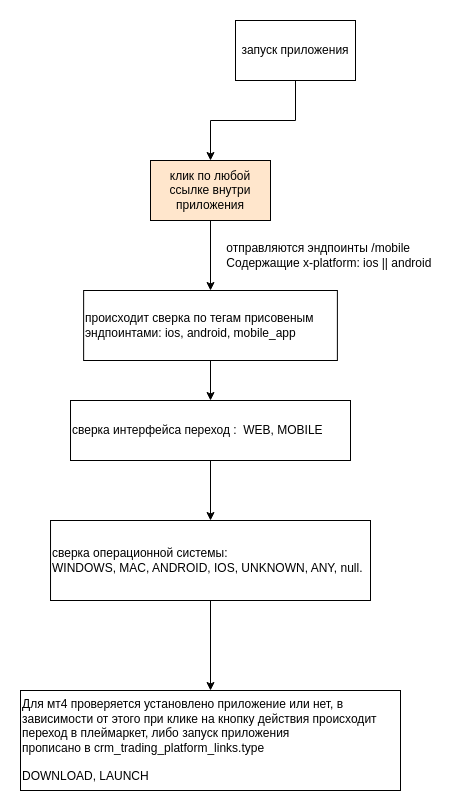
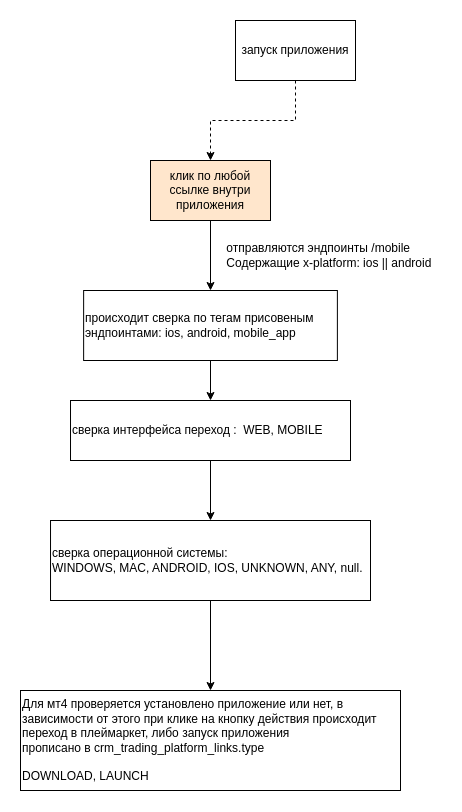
(257, 121) -> (257, 121)
